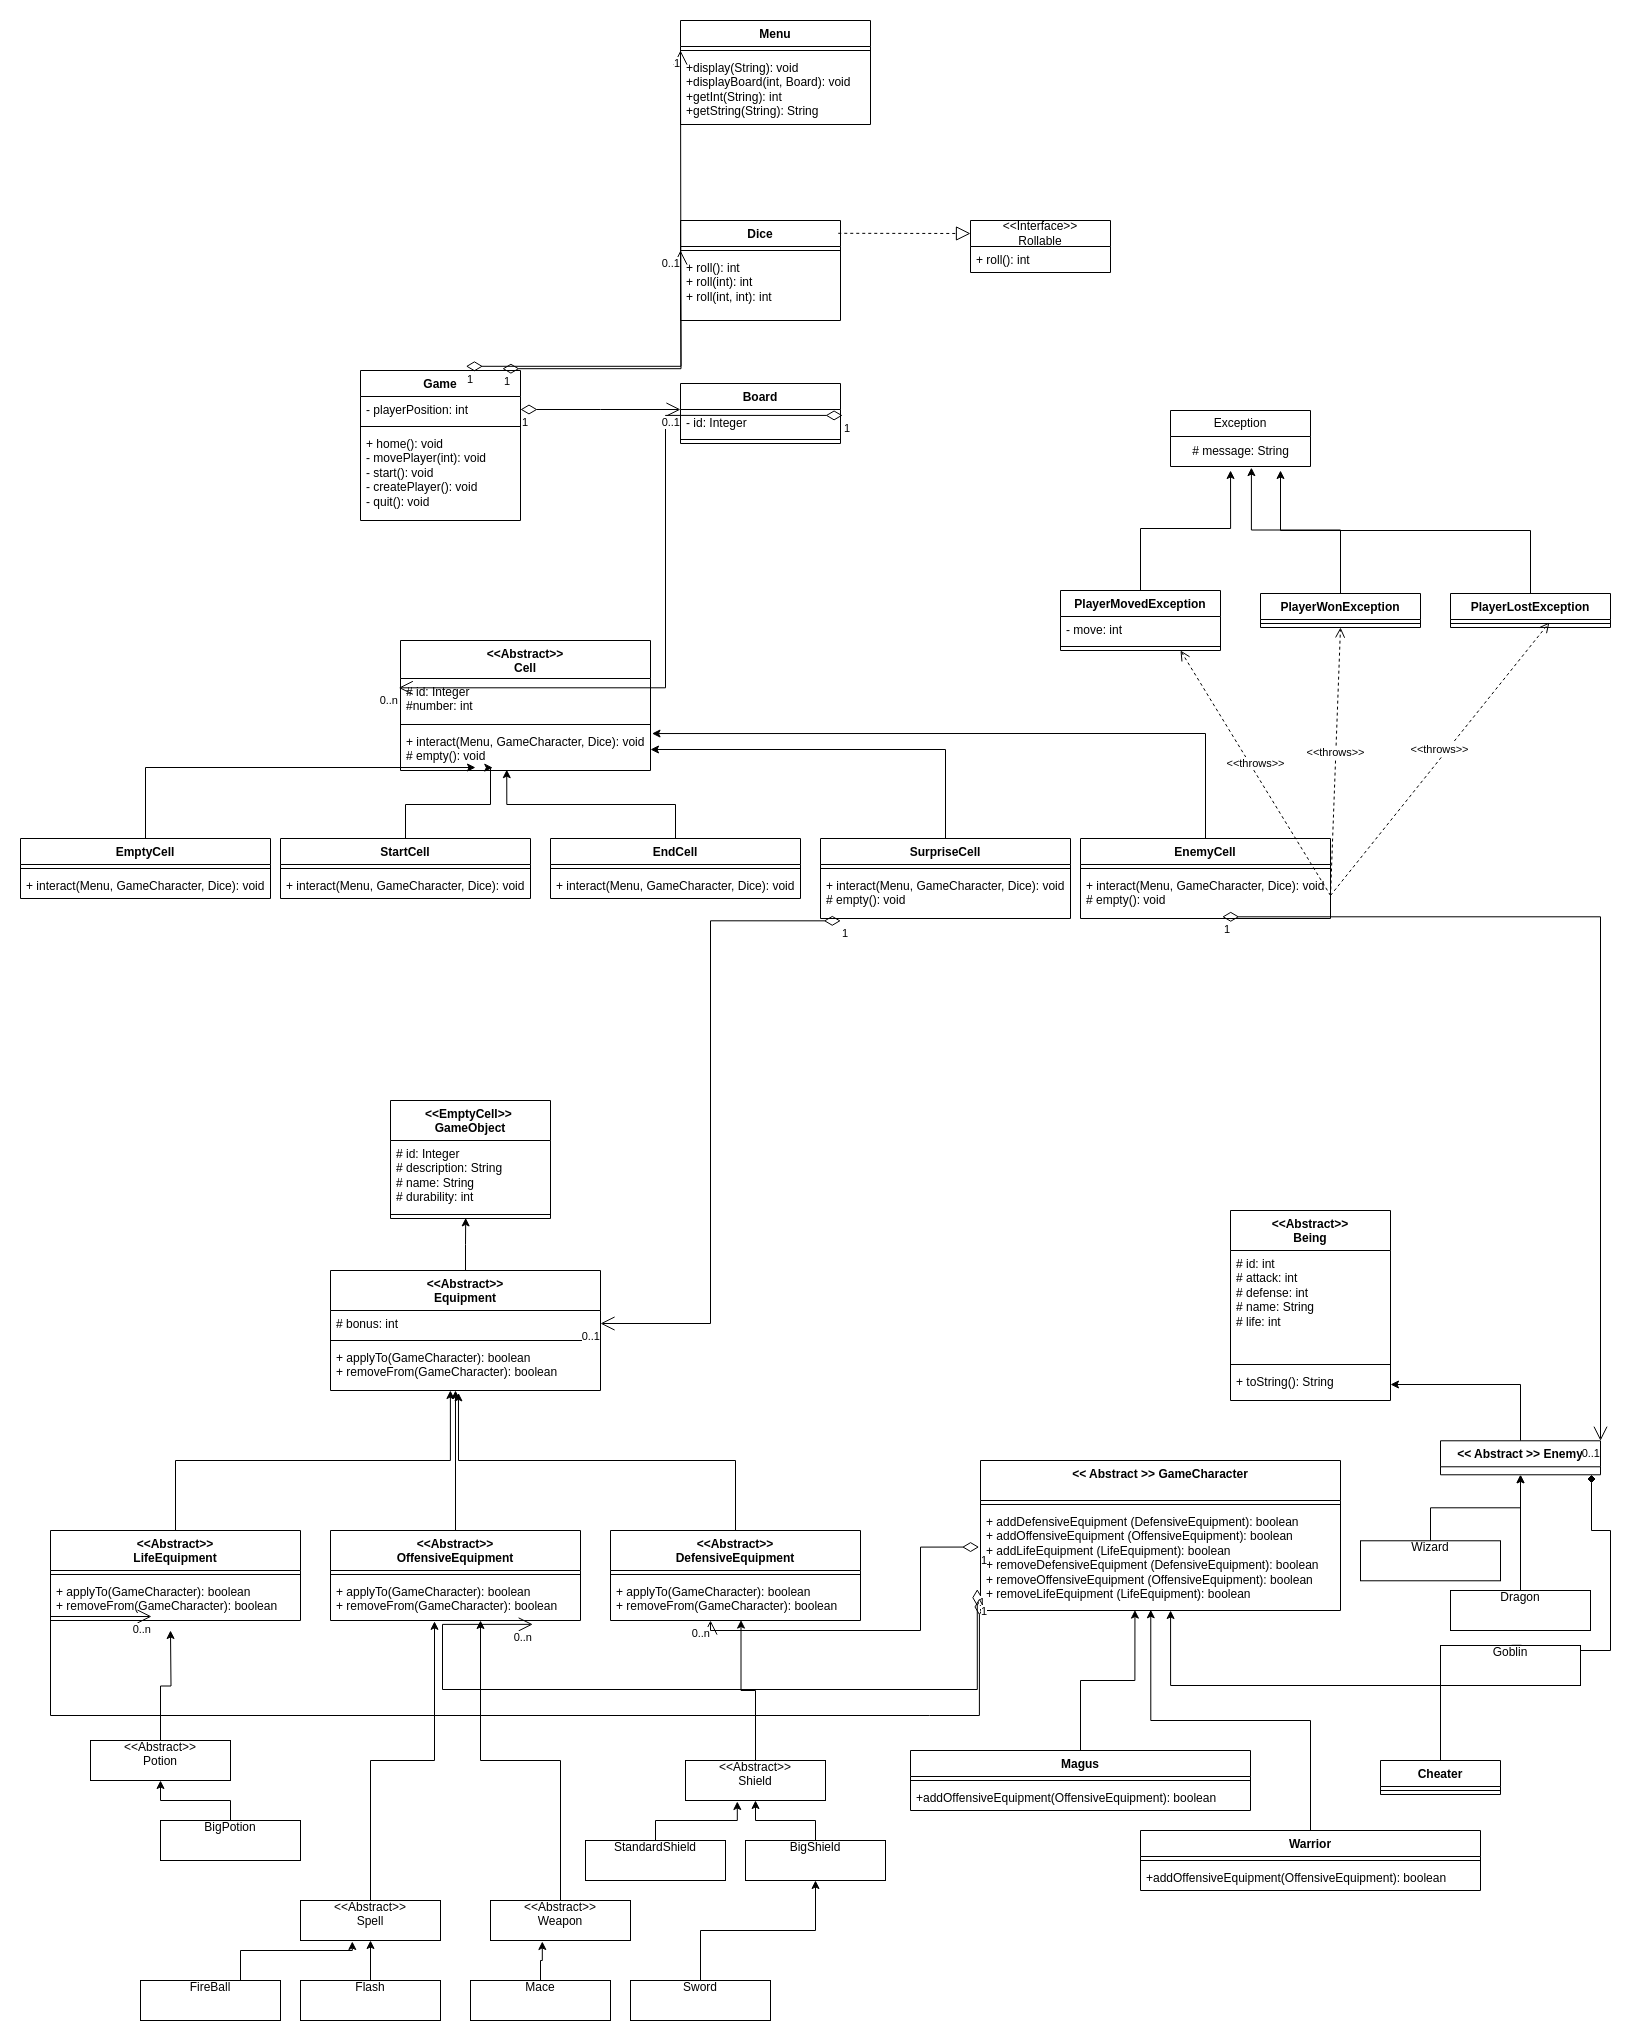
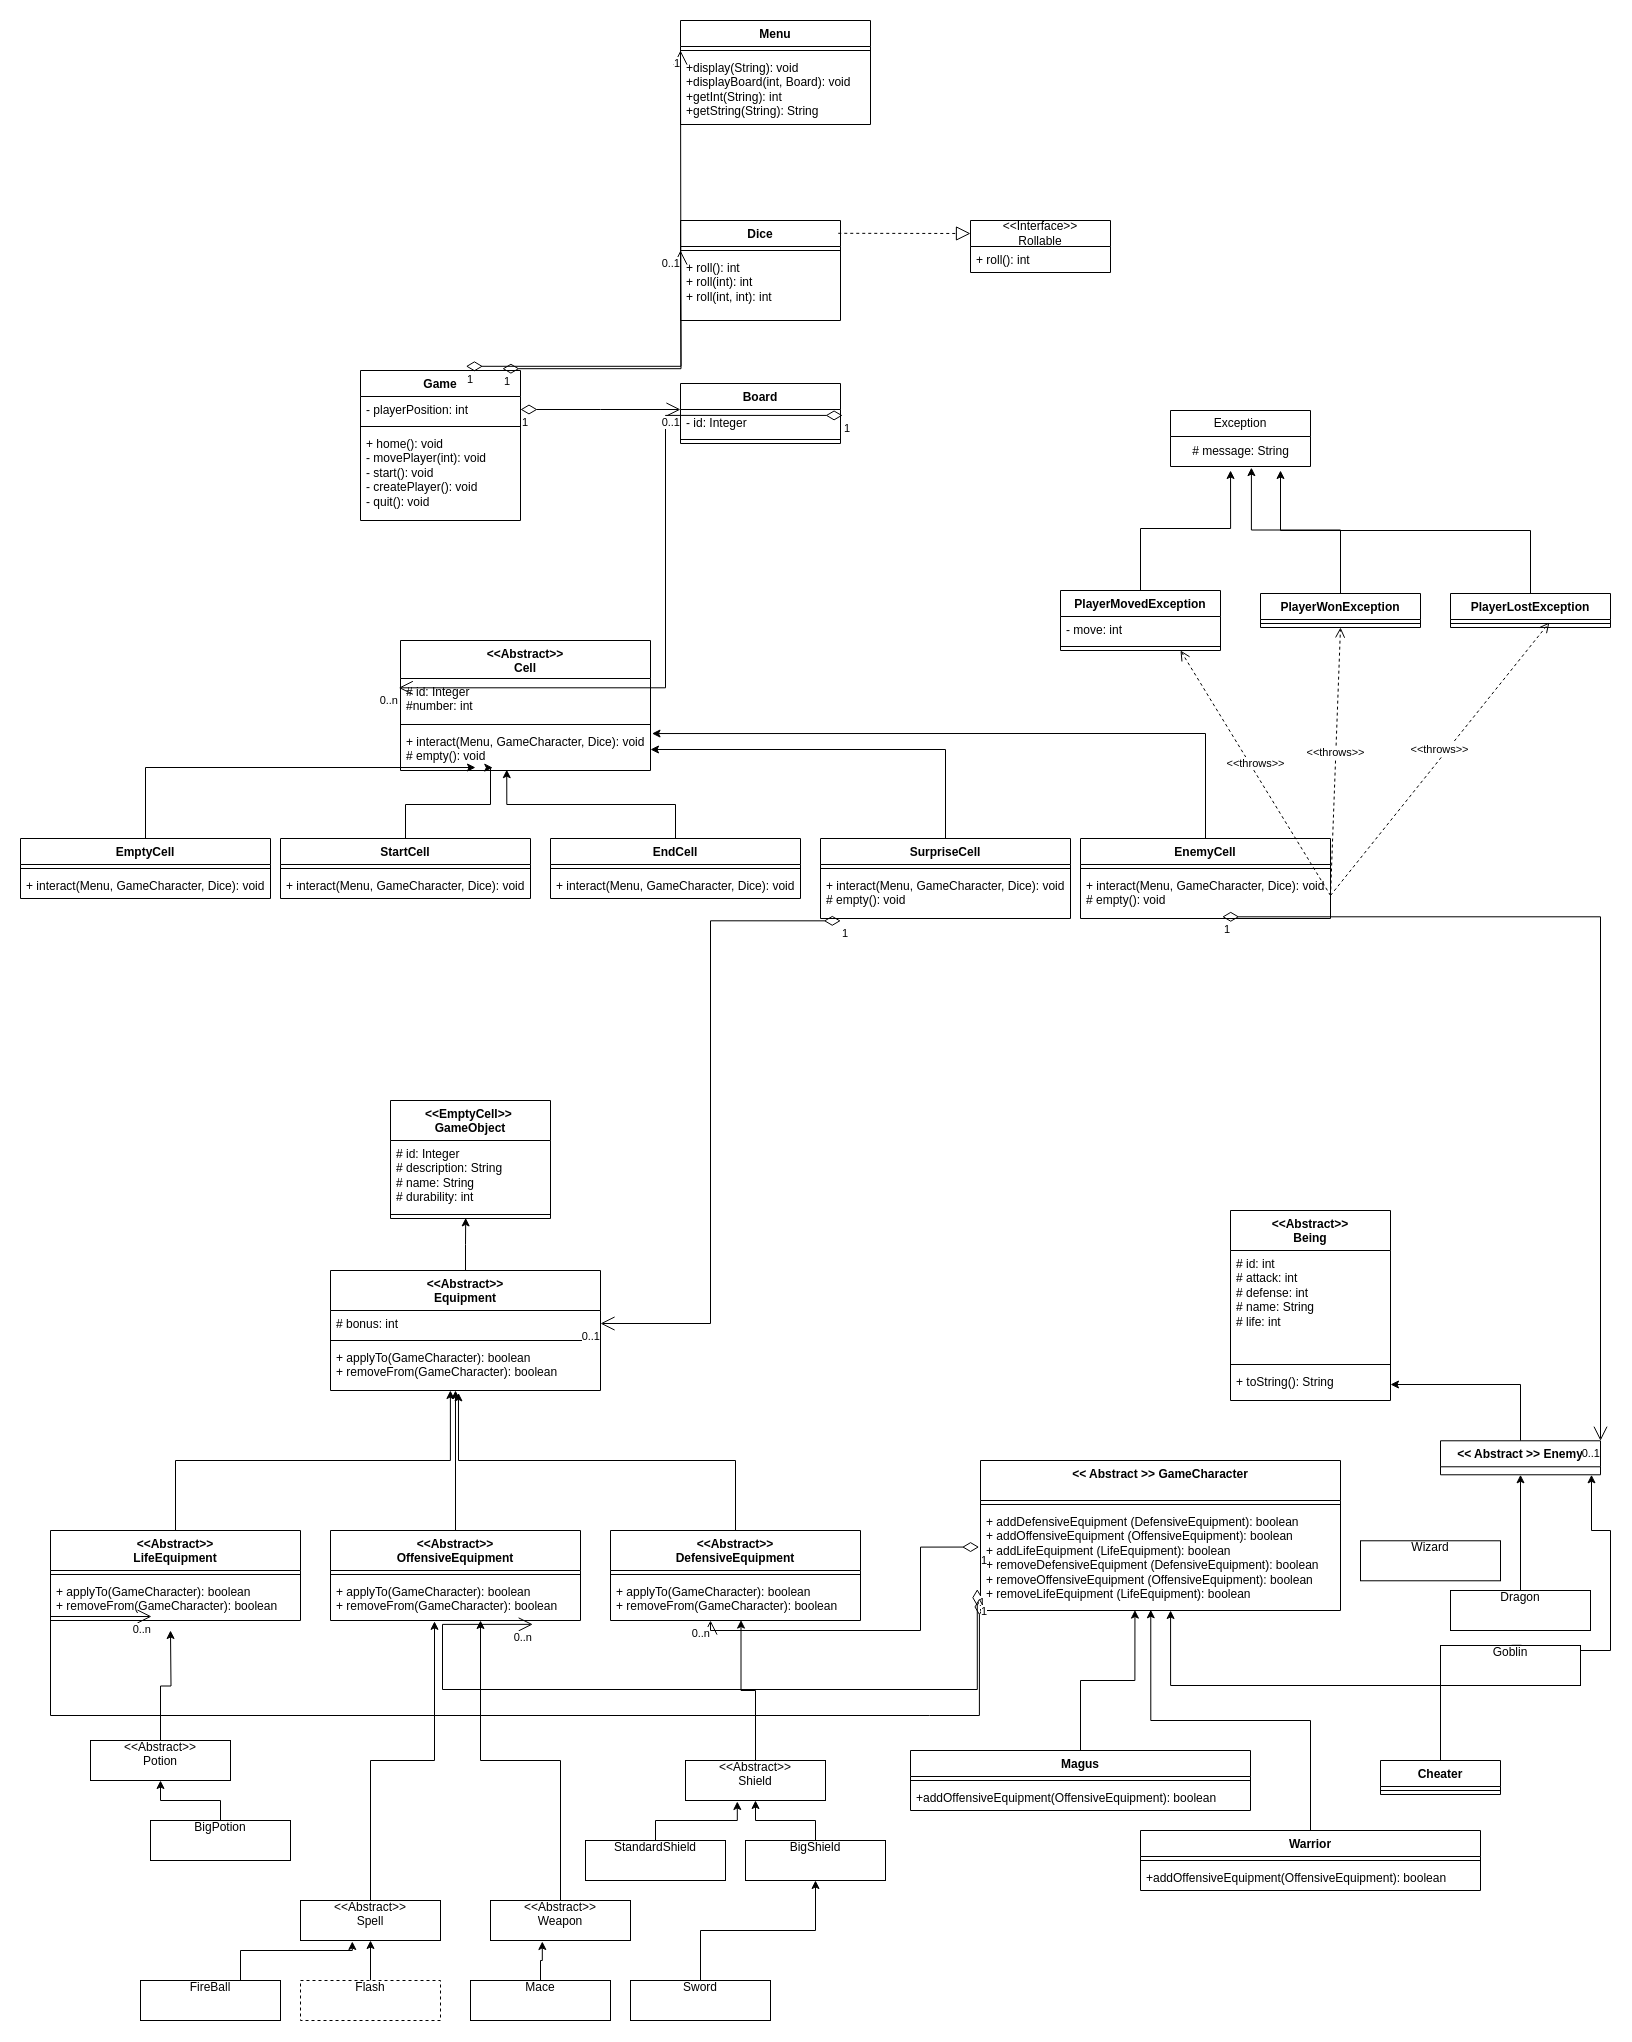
(1592, 1484) -> (1592, 1483)
(1459, 1508) -> none
(231, 1841) -> (221, 1841)
(371, 2001) -> (371, 2001)
